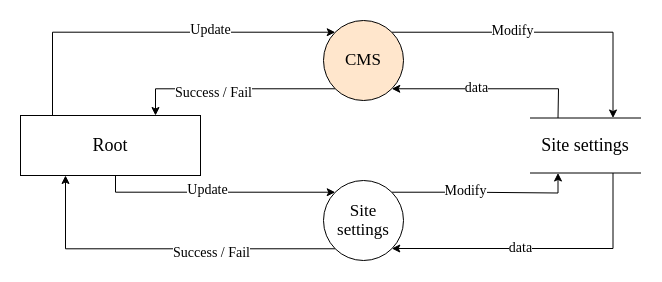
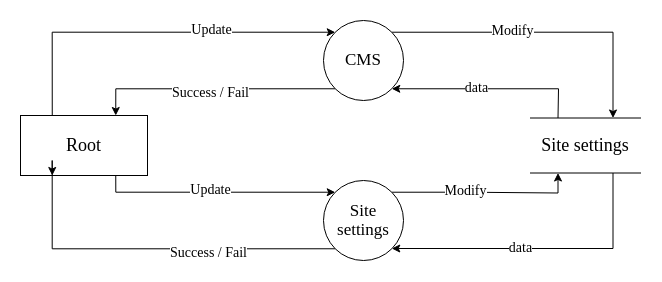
(364, 61) -> (364, 61)
(111, 146) -> (84, 146)
